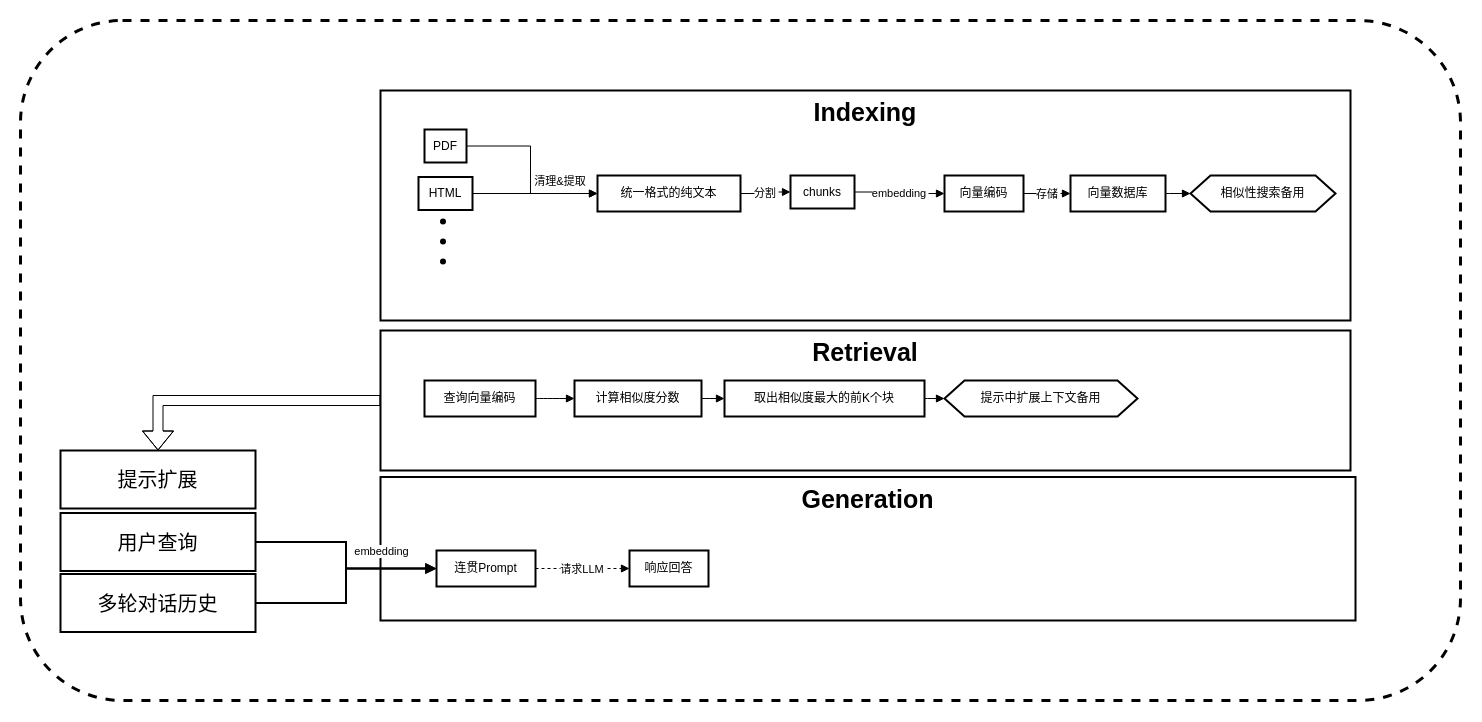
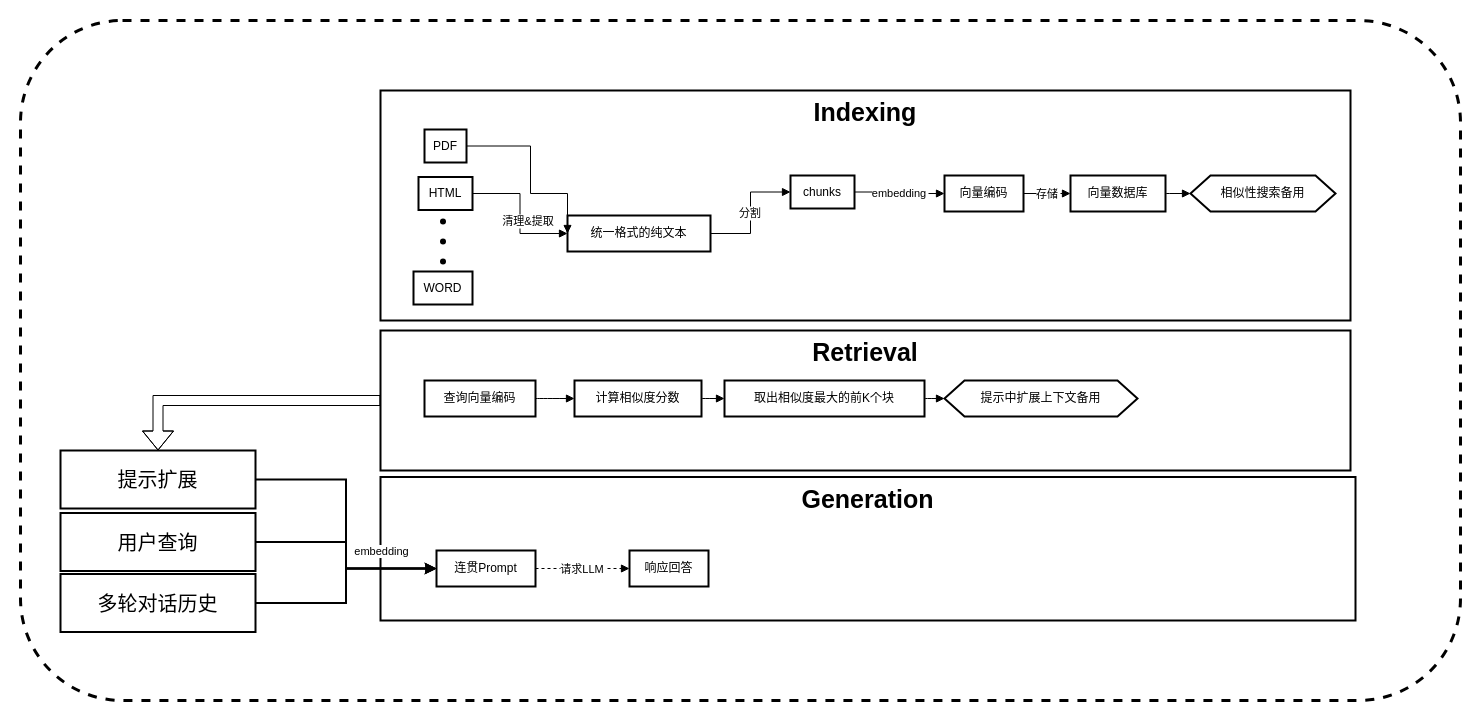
(669, 194) -> (639, 234)
none -> (443, 288)
none -> (331, 480)
